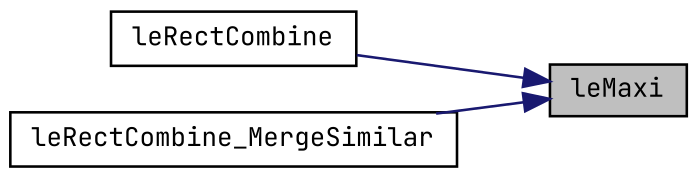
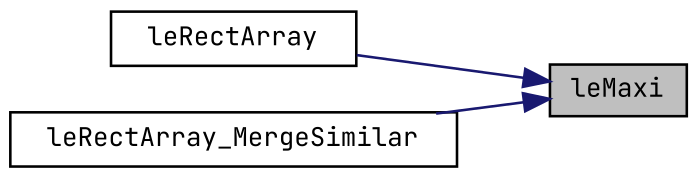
(234, 39) -> (234, 39)
(234, 139) -> (234, 139)
